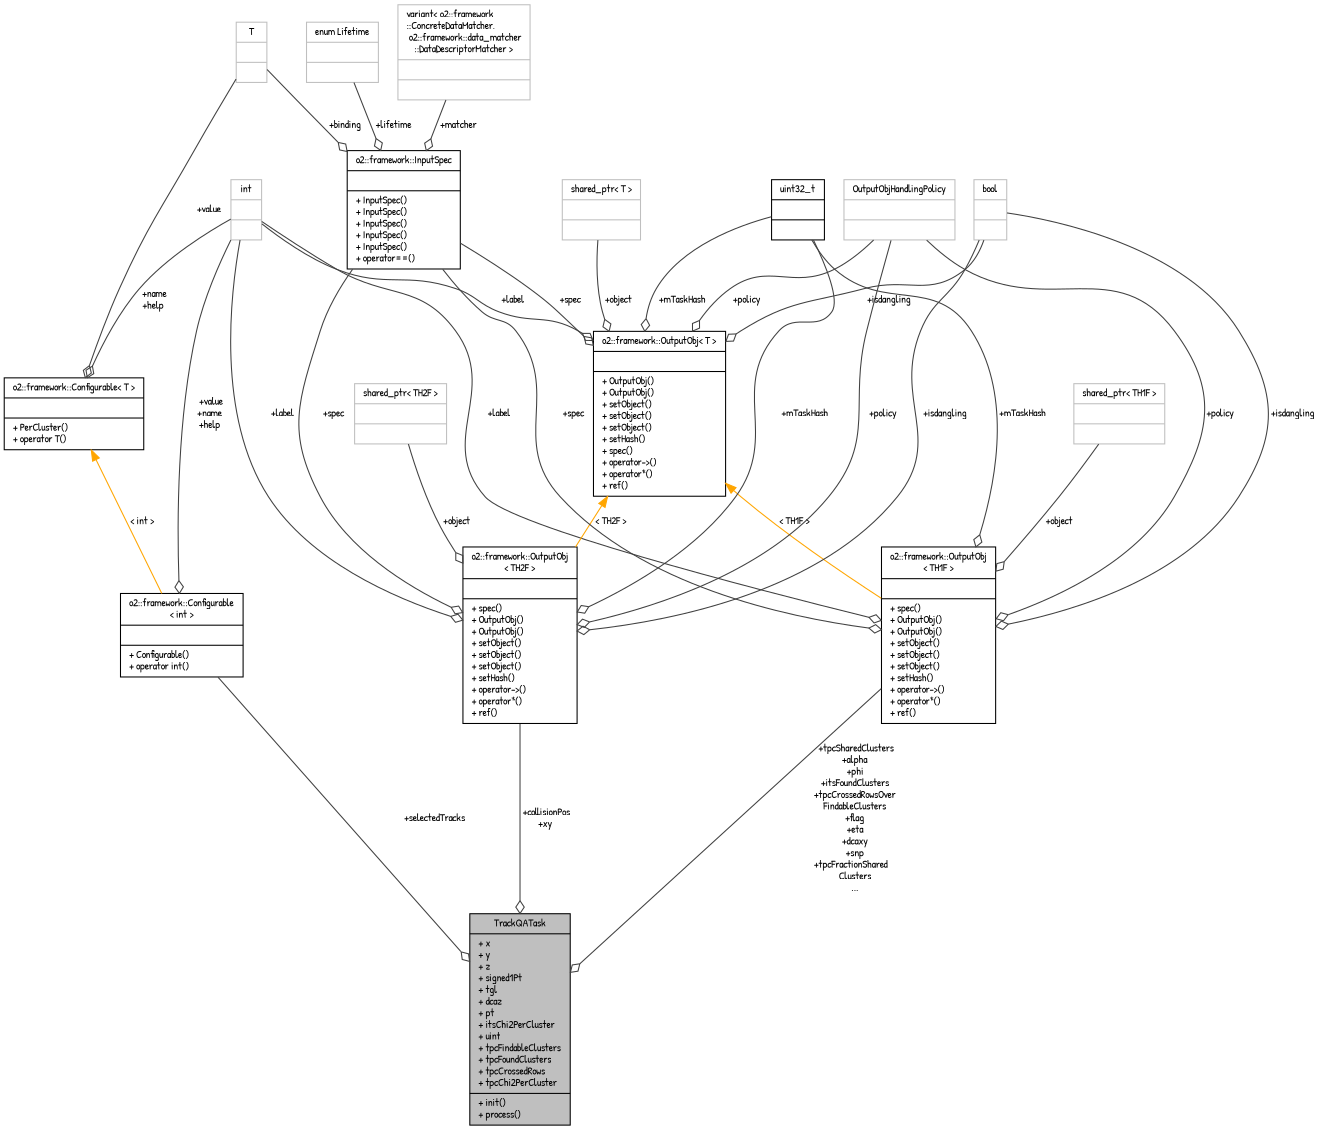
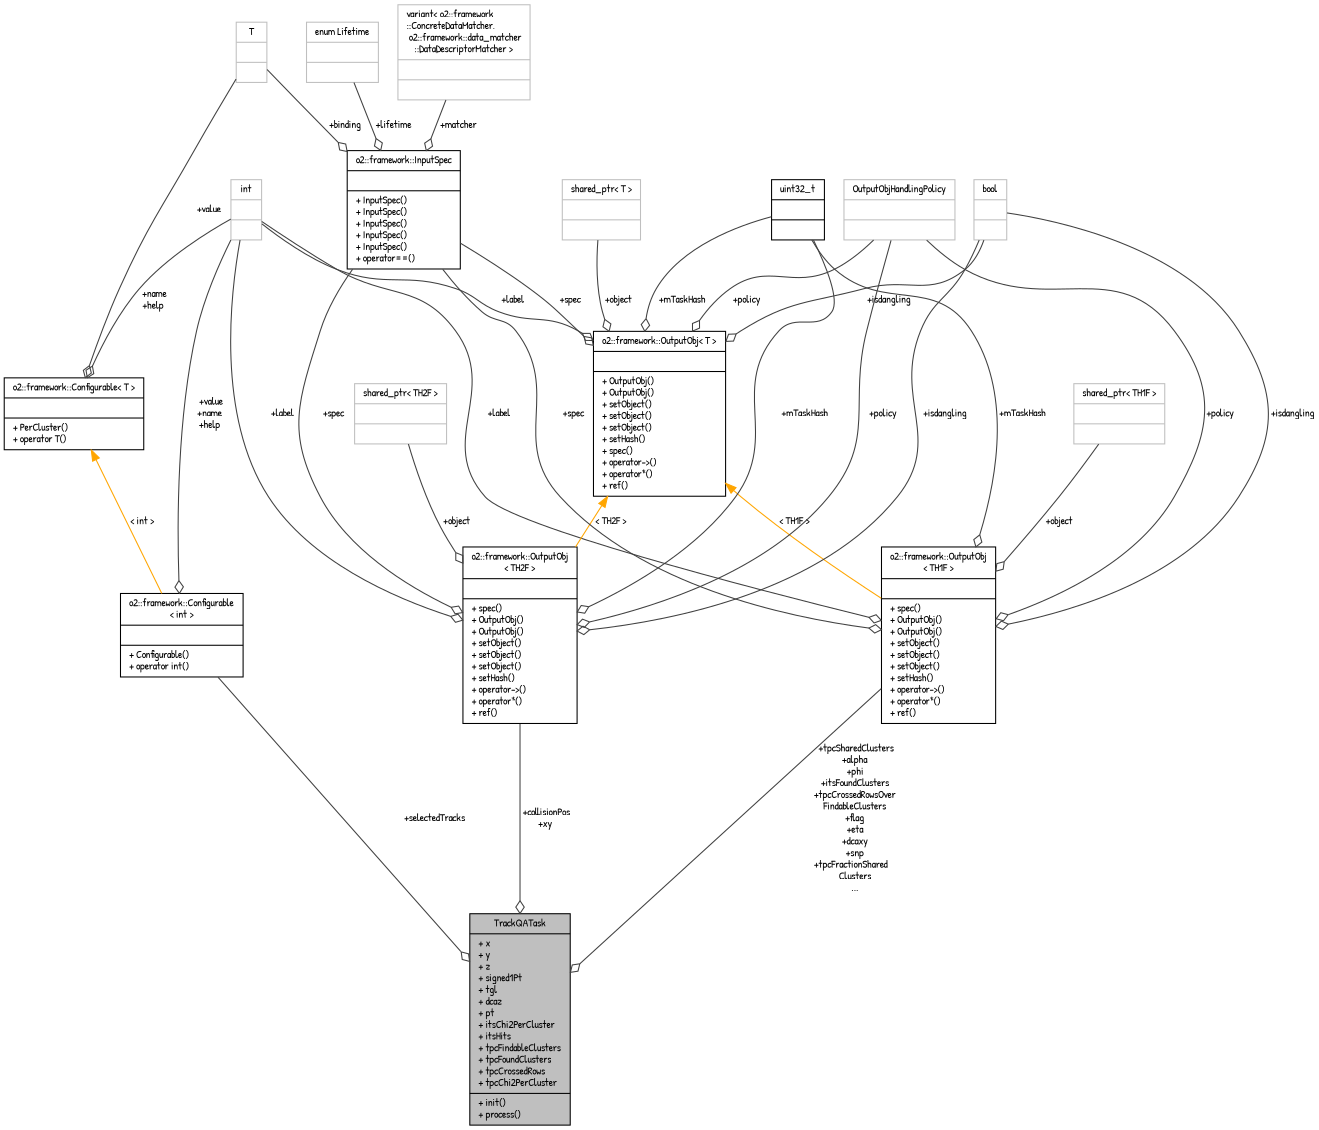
(490, 1036) -> (495, 1036)
